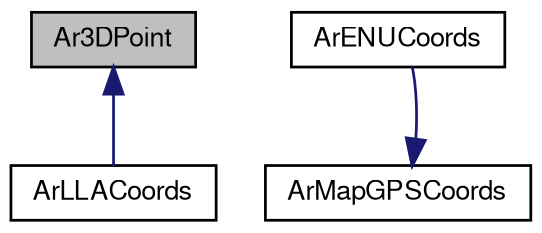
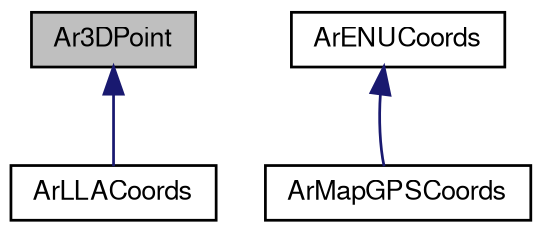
(416, 103) -> (380, 130)
